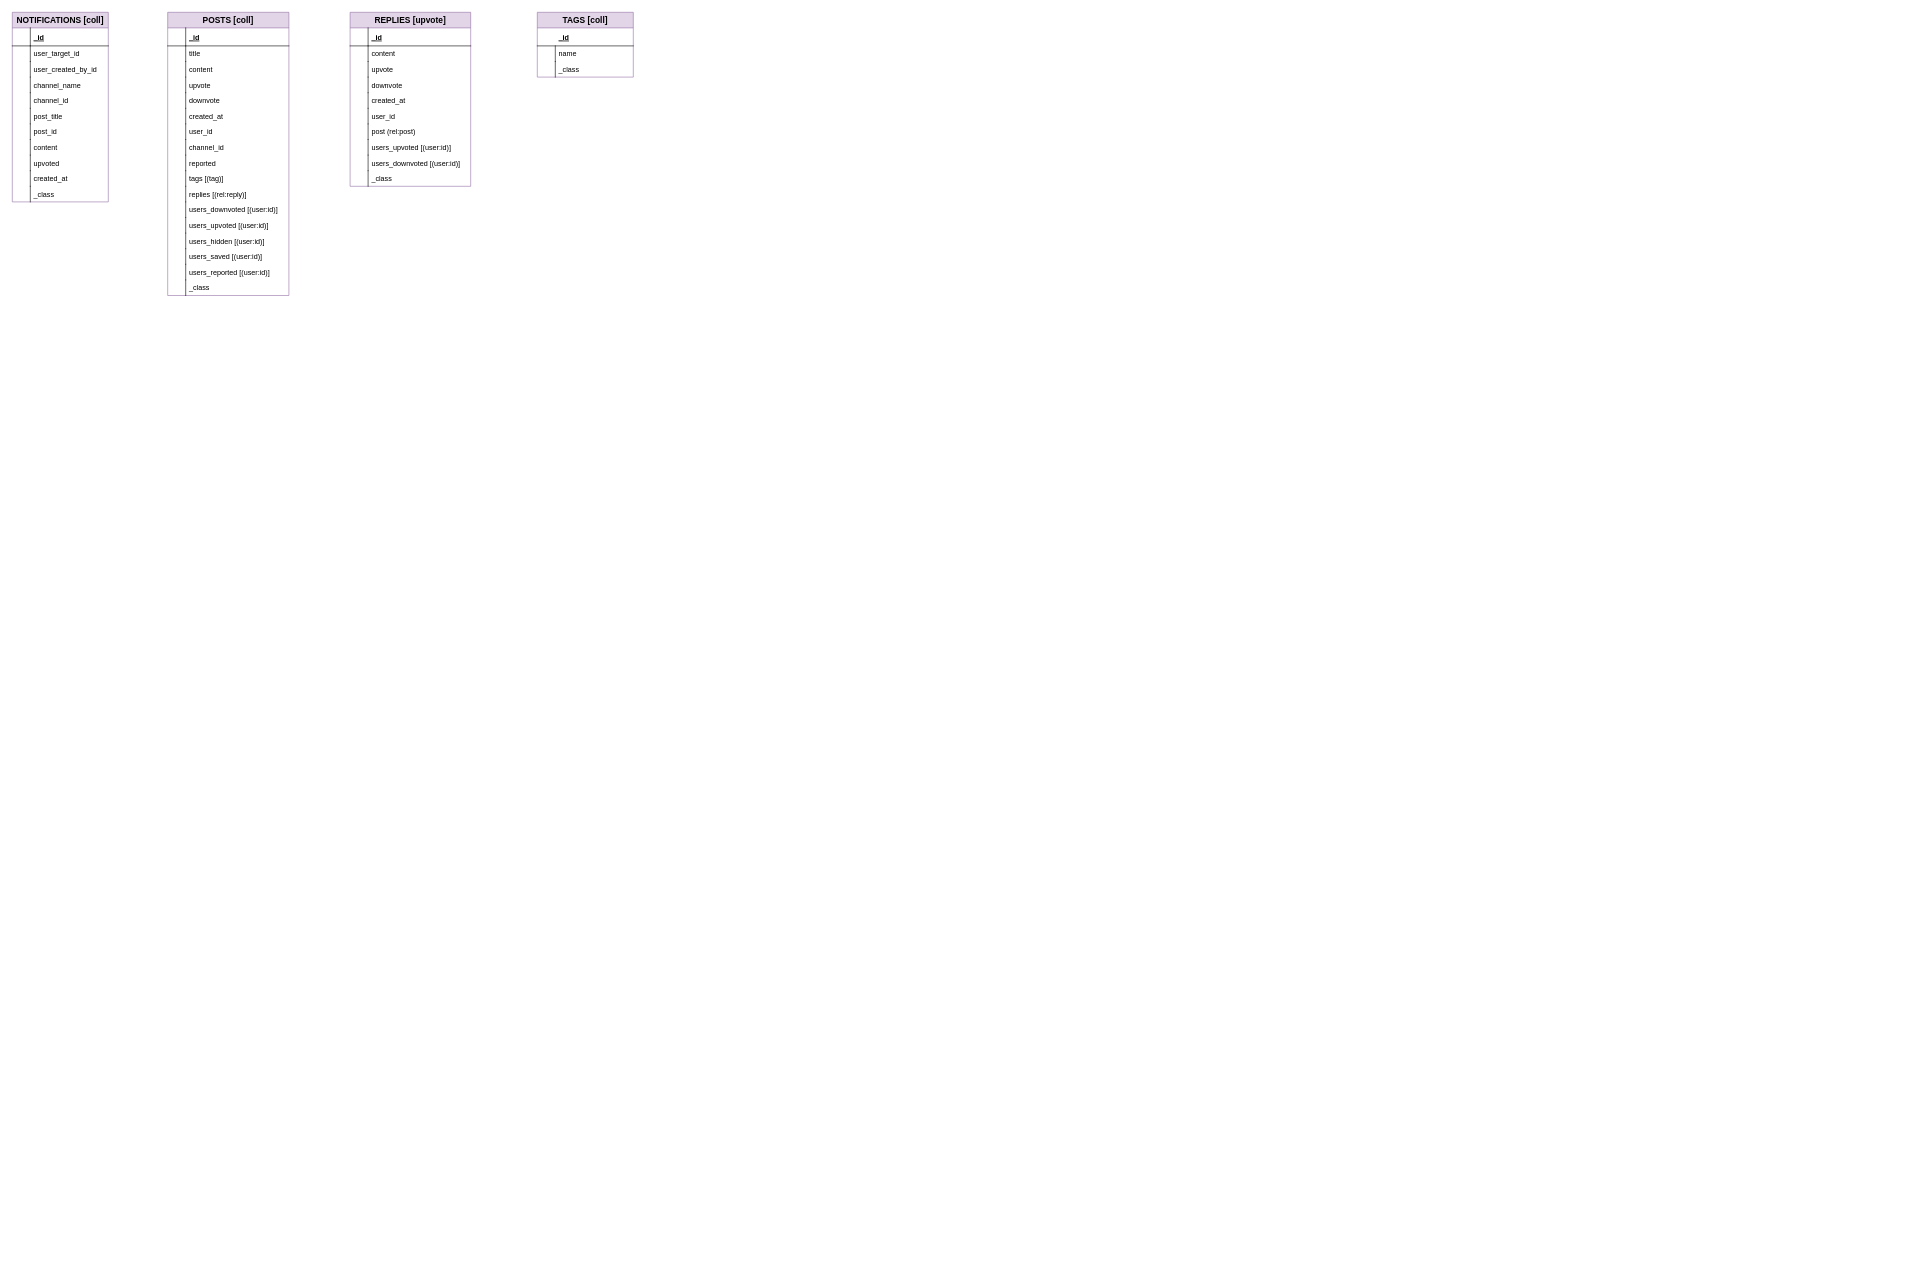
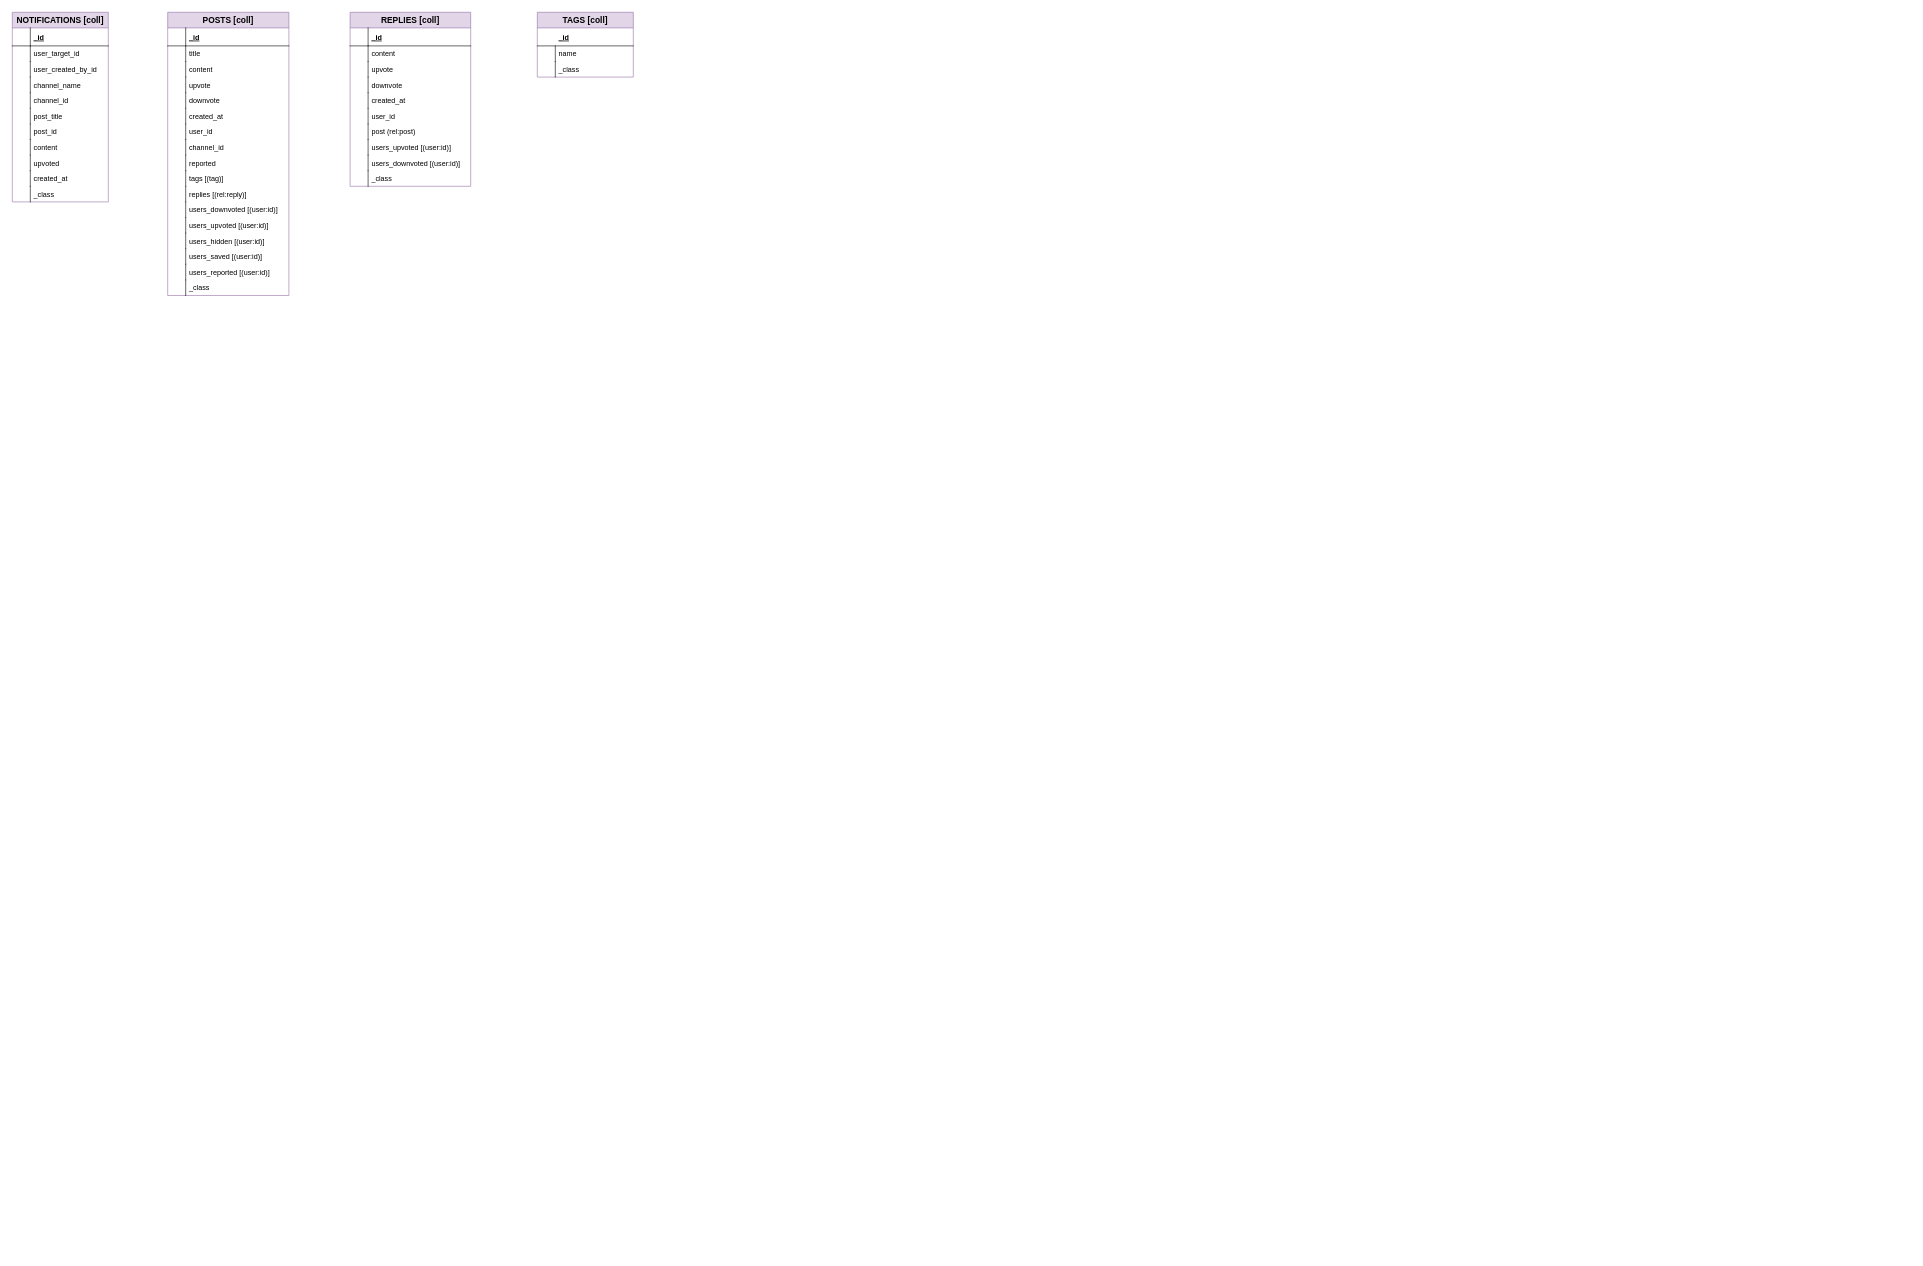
(410, 21) -> (410, 21)
